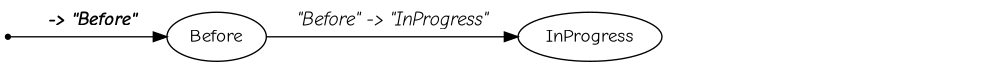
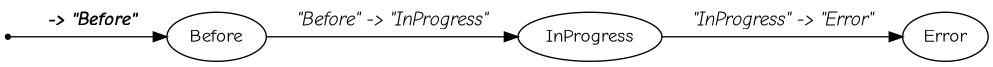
none -> (945, 37)
